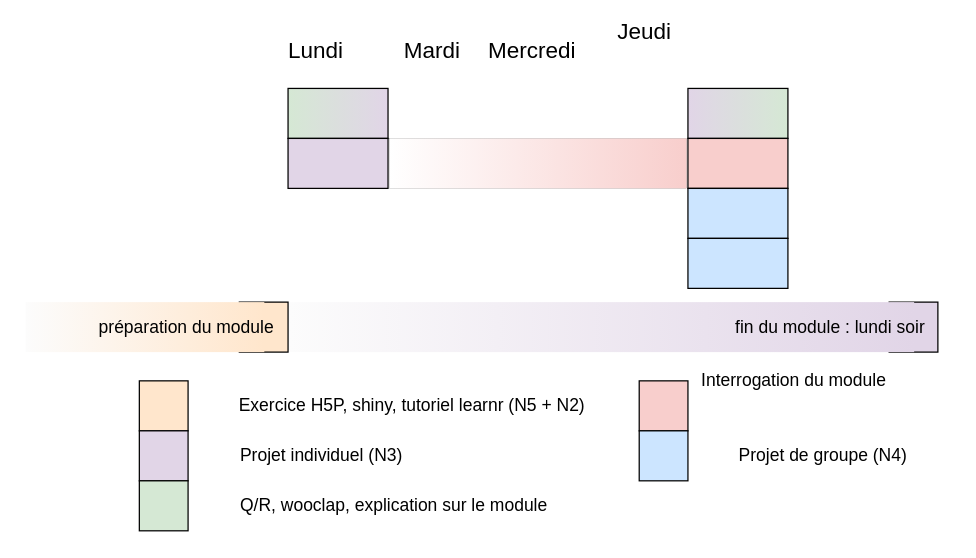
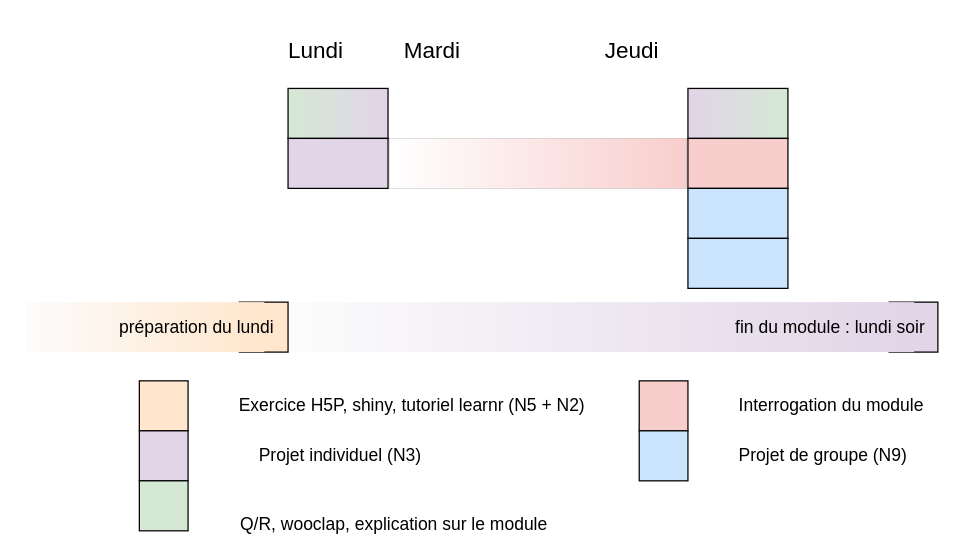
(644, 32) -> (632, 51)
(532, 51) -> none
(194, 327) -> (200, 327)
(806, 381) -> (843, 406)
(332, 456) -> (351, 456)
(822, 456) -> (822, 456)
(407, 506) -> (407, 524)
